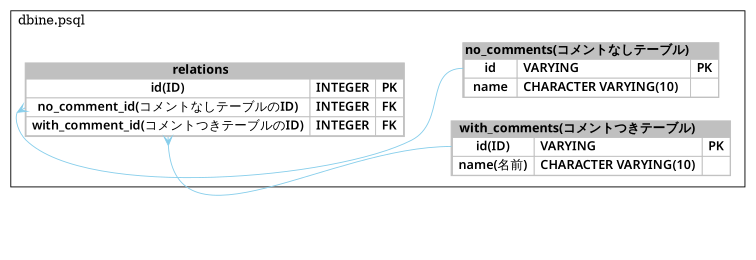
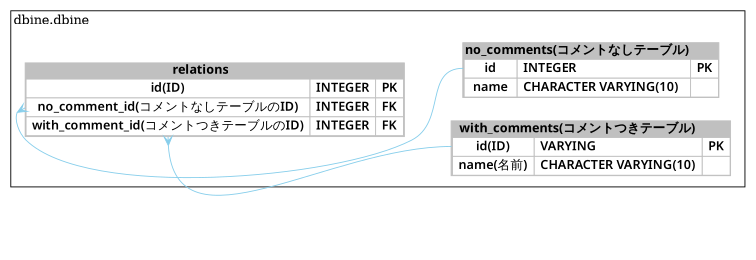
(52, 21) -> (52, 21)
(551, 68) -> (550, 68)
